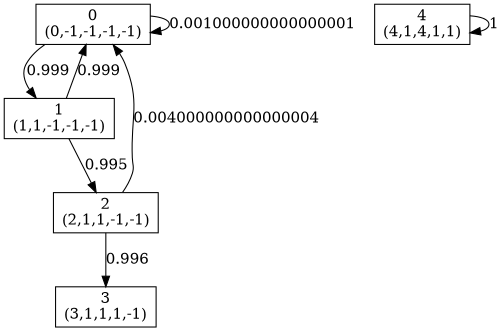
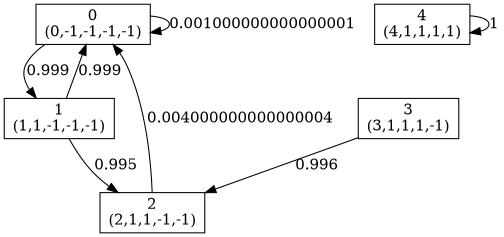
(422, 24) -> (422, 24)
(106, 254) -> (287, 163)
